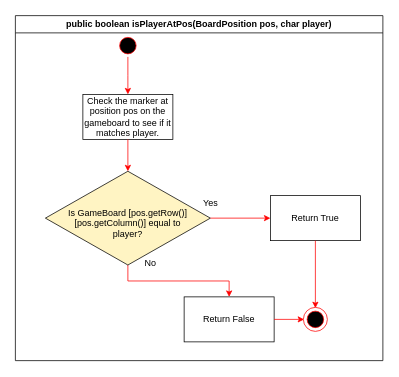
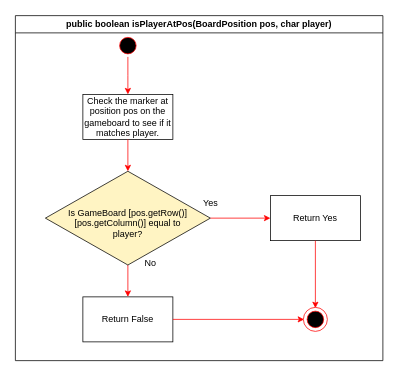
(315, 218) -> (315, 218)
(229, 319) -> (128, 319)
